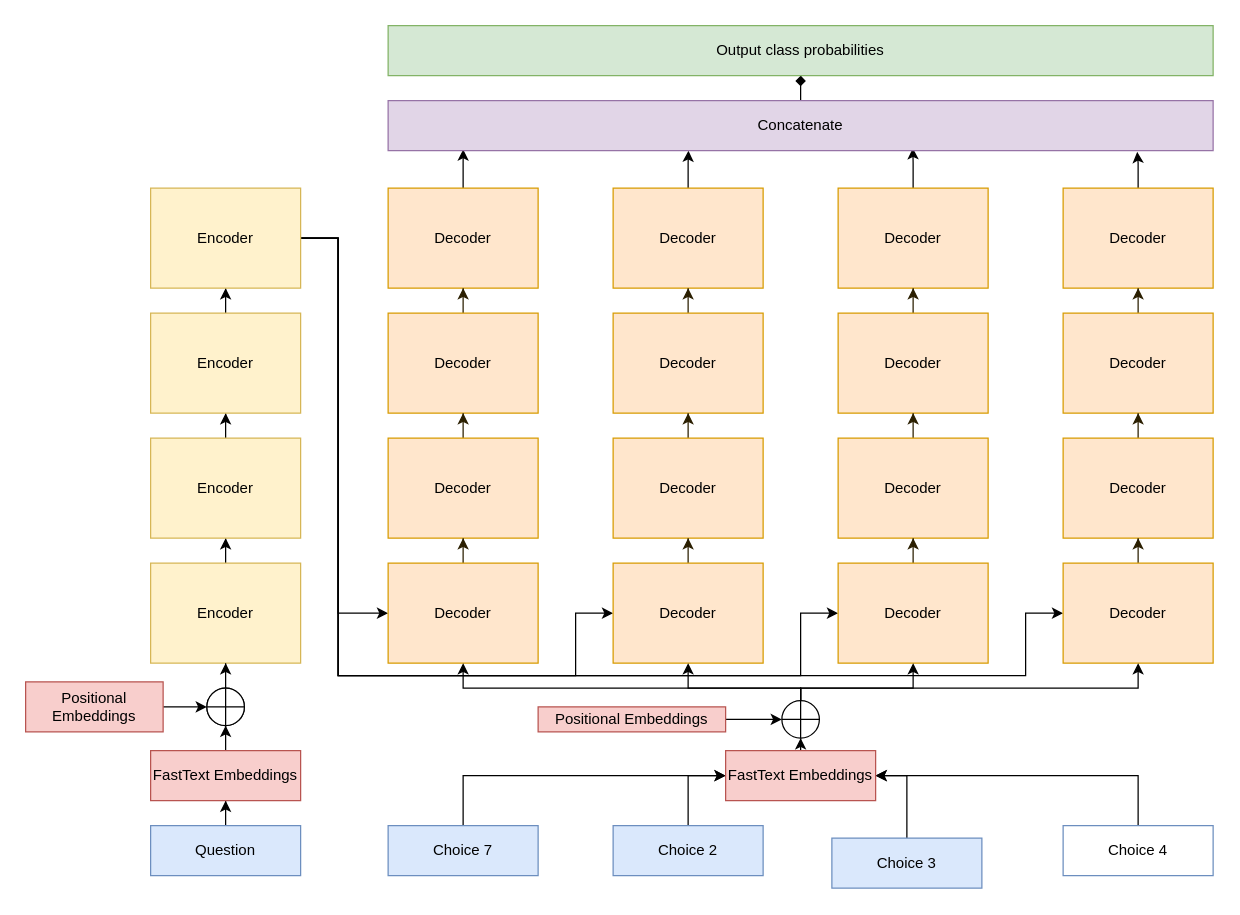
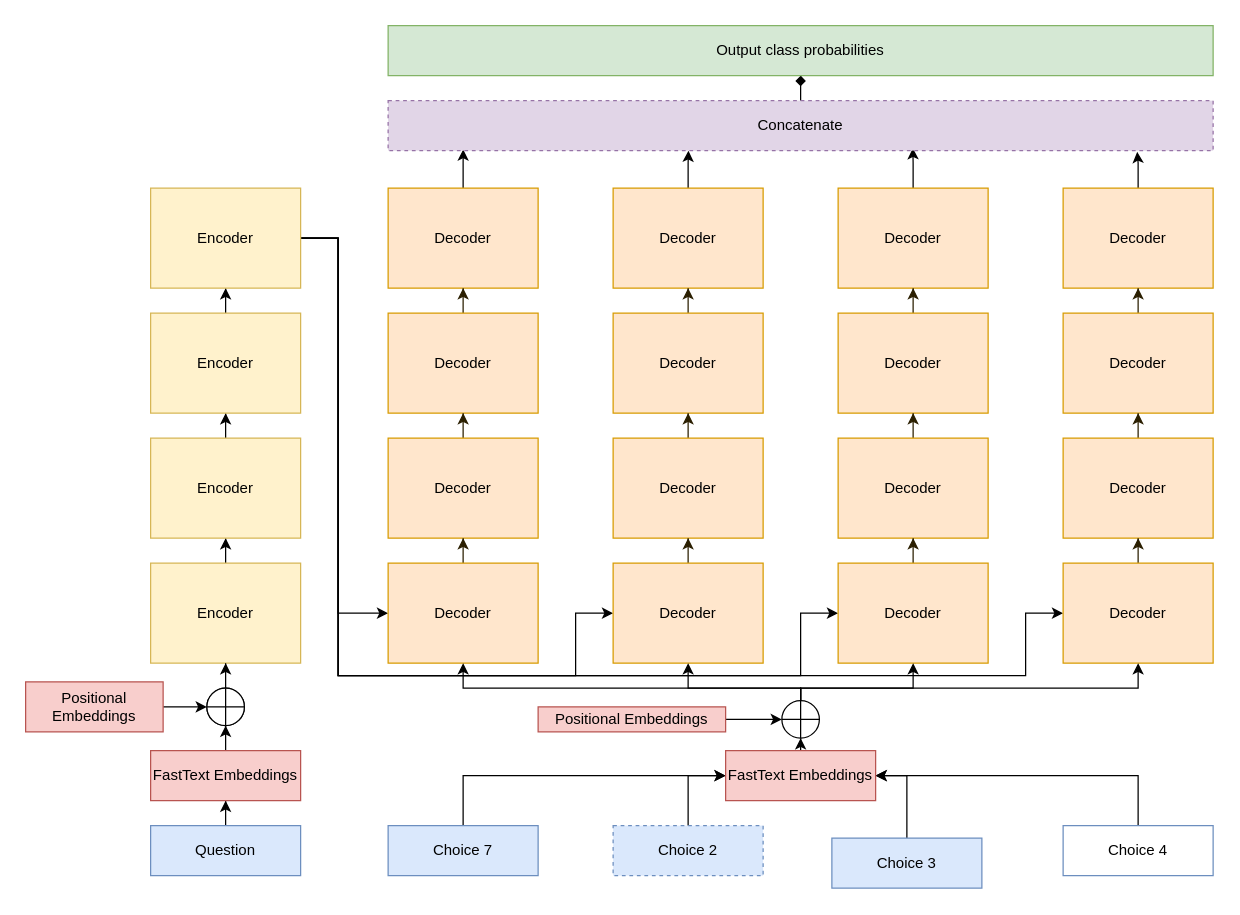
(801, 126) -> (801, 126)
(688, 851) -> (688, 851)
